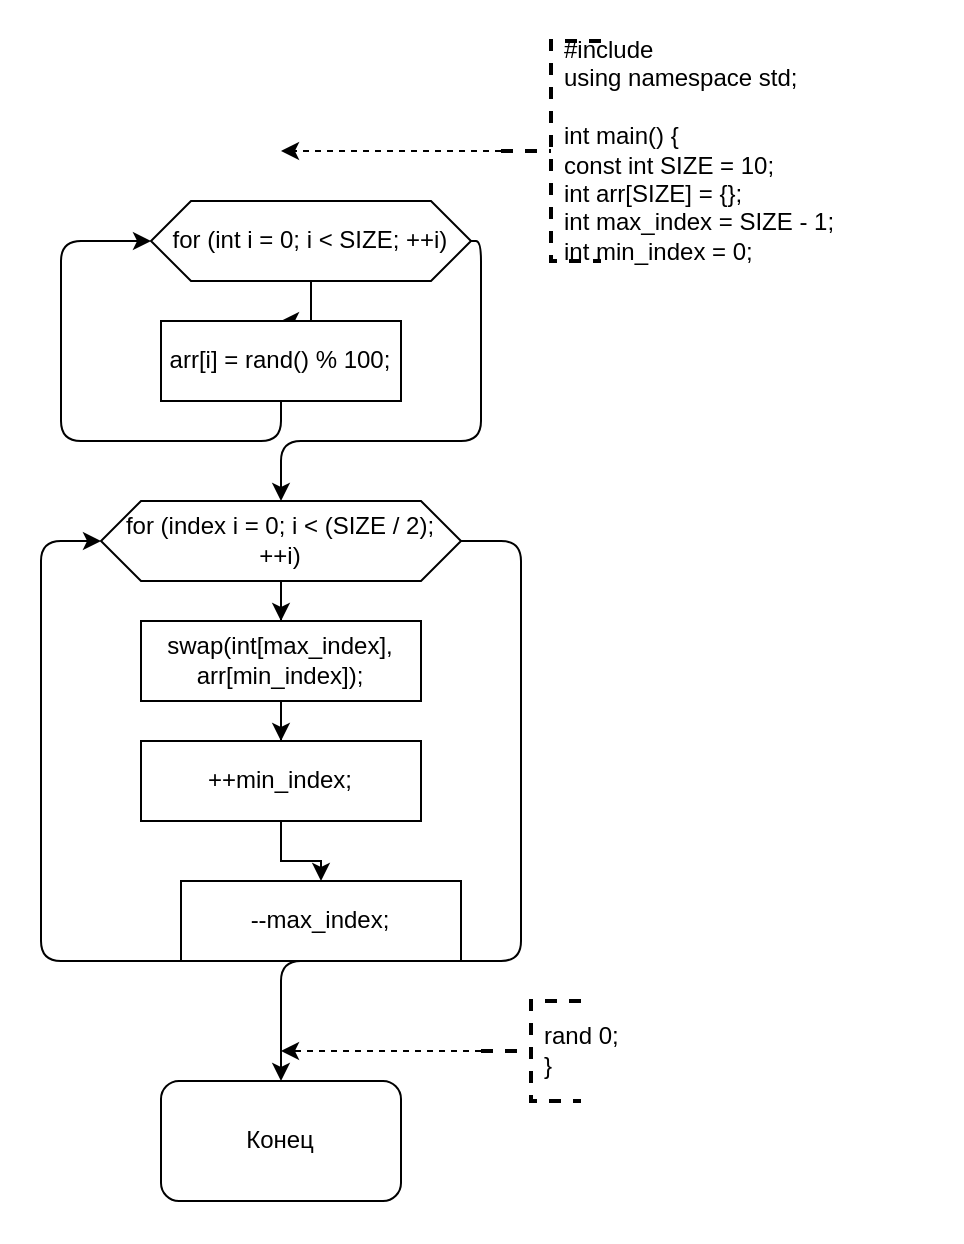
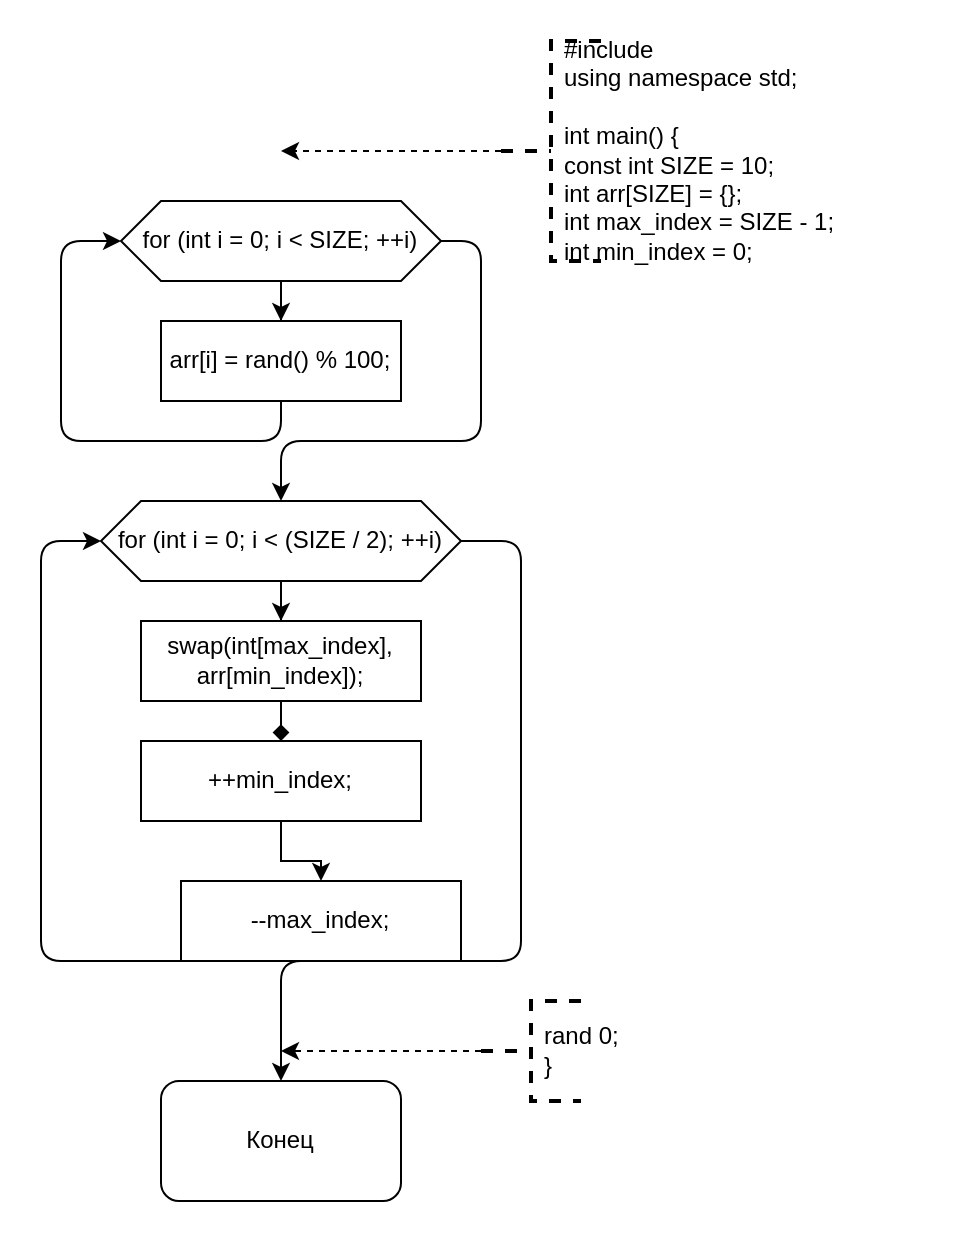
(311, 241) -> (281, 241)
(281, 541) -> (281, 541)
(281, 726) -> (281, 725)
